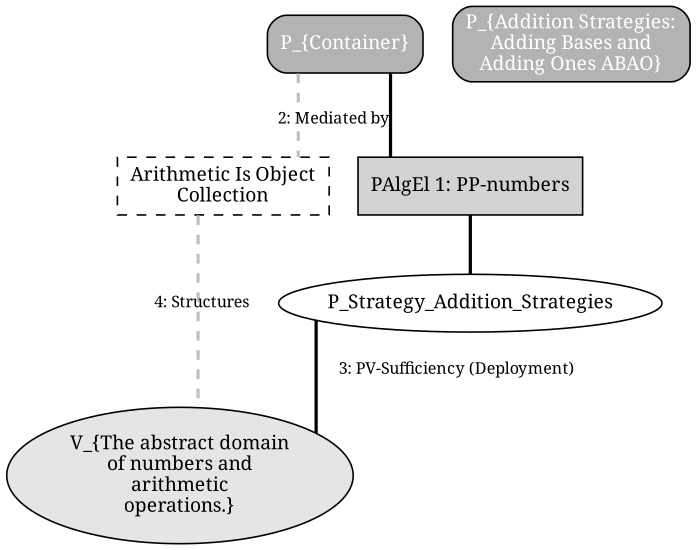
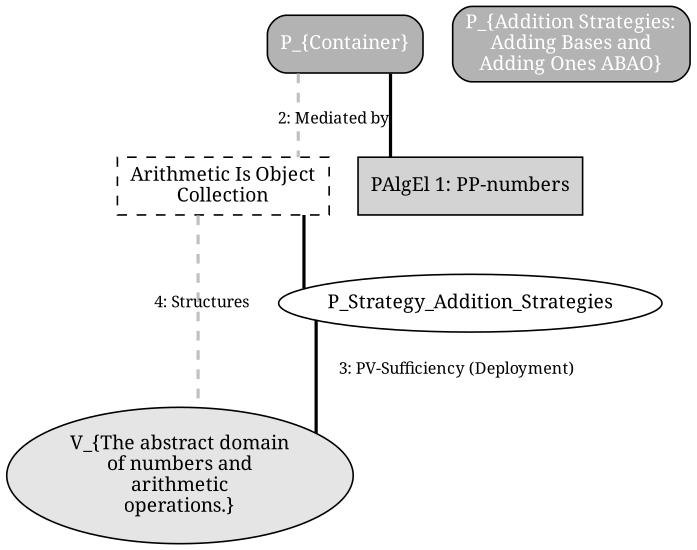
(470, 245) -> (304, 252)
